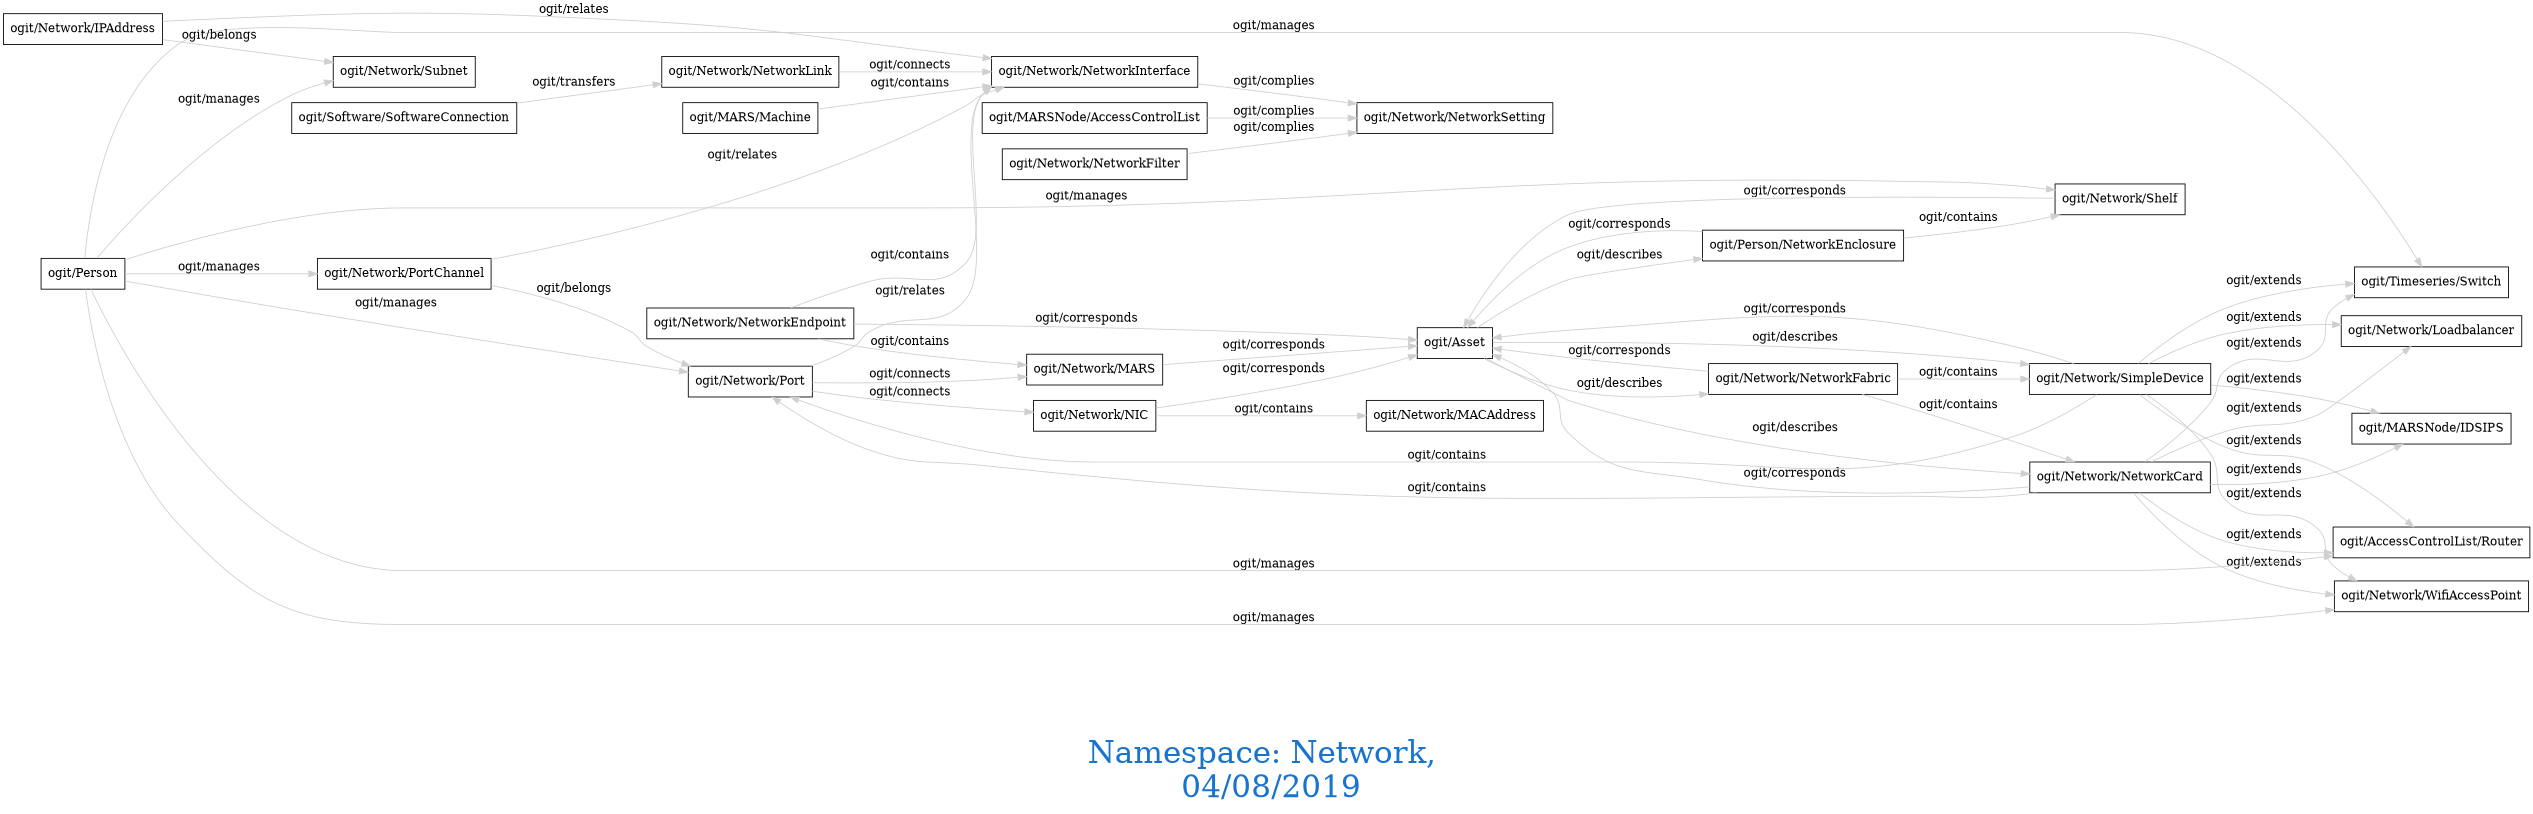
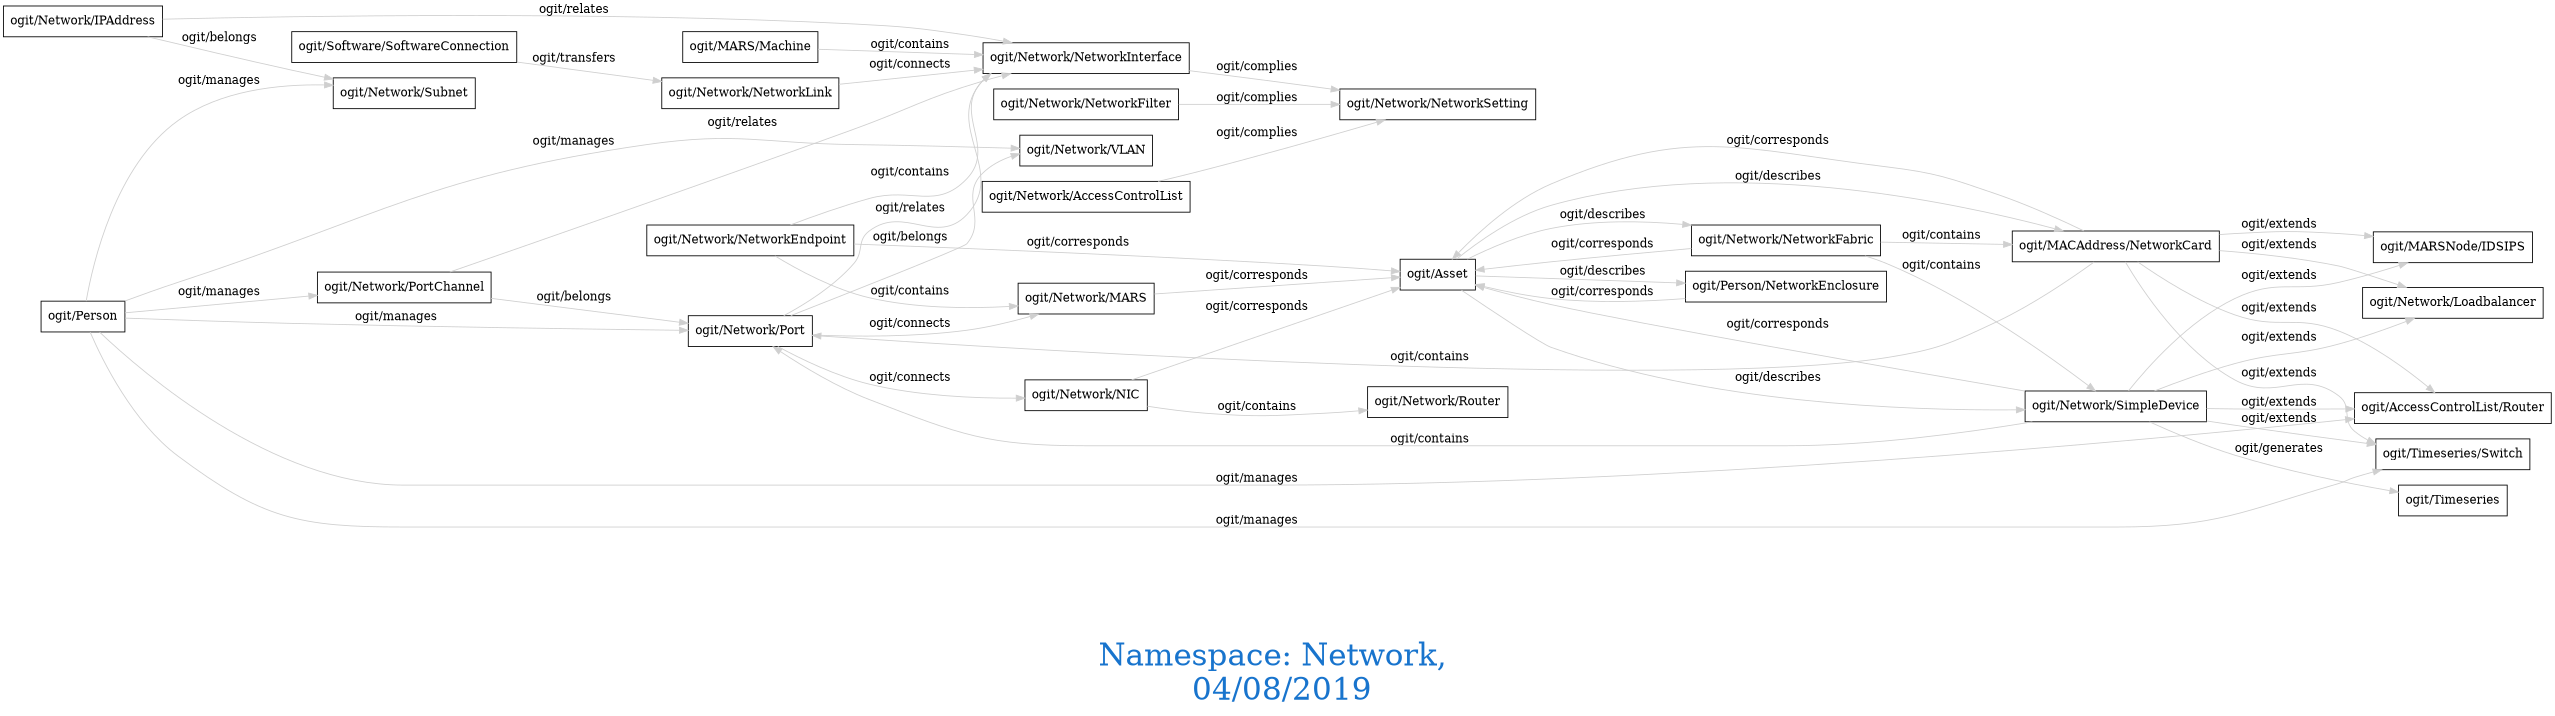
(1095, 118) -> (1086, 197)
none -> (1086, 151)
(2120, 199) -> none
(1455, 416) -> (1438, 402)
(2120, 477) -> (2116, 246)
none -> (2453, 501)
(2431, 596) -> none
